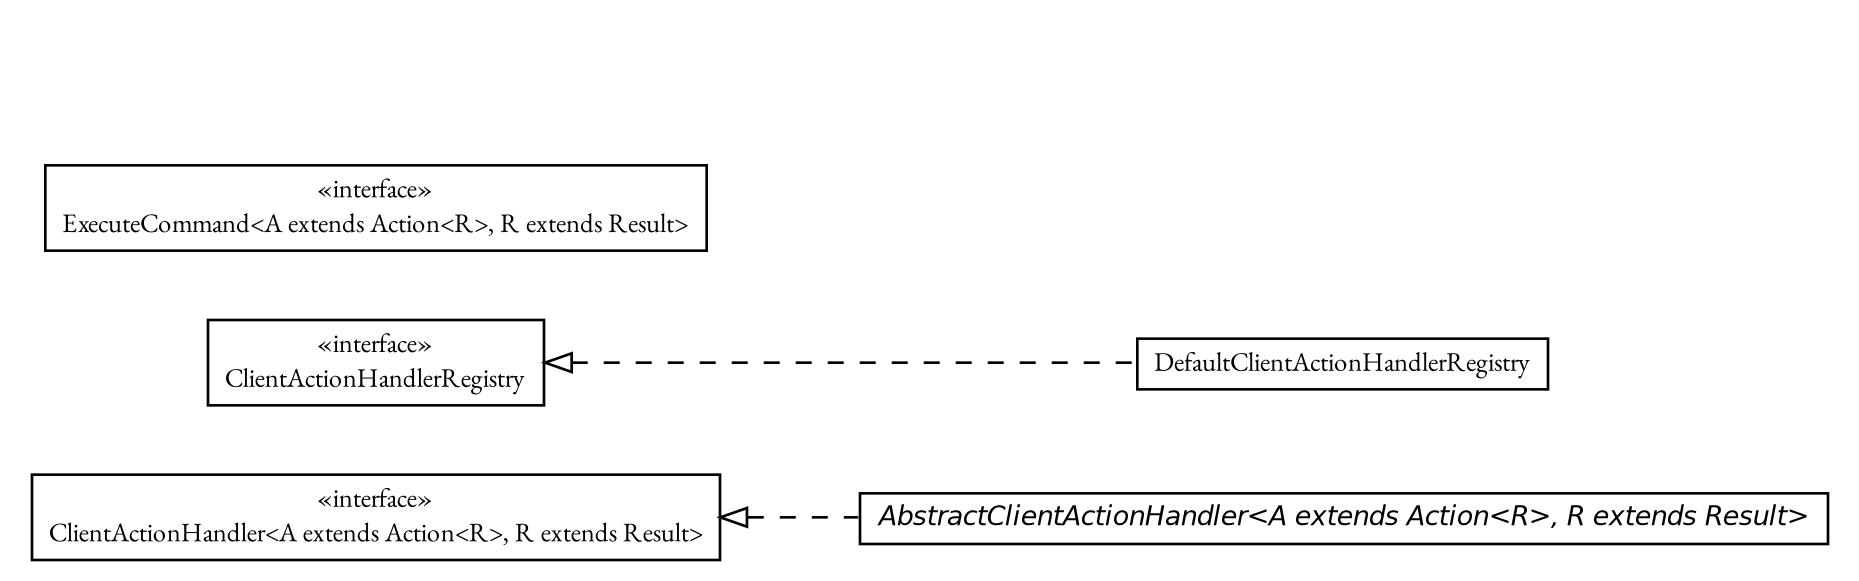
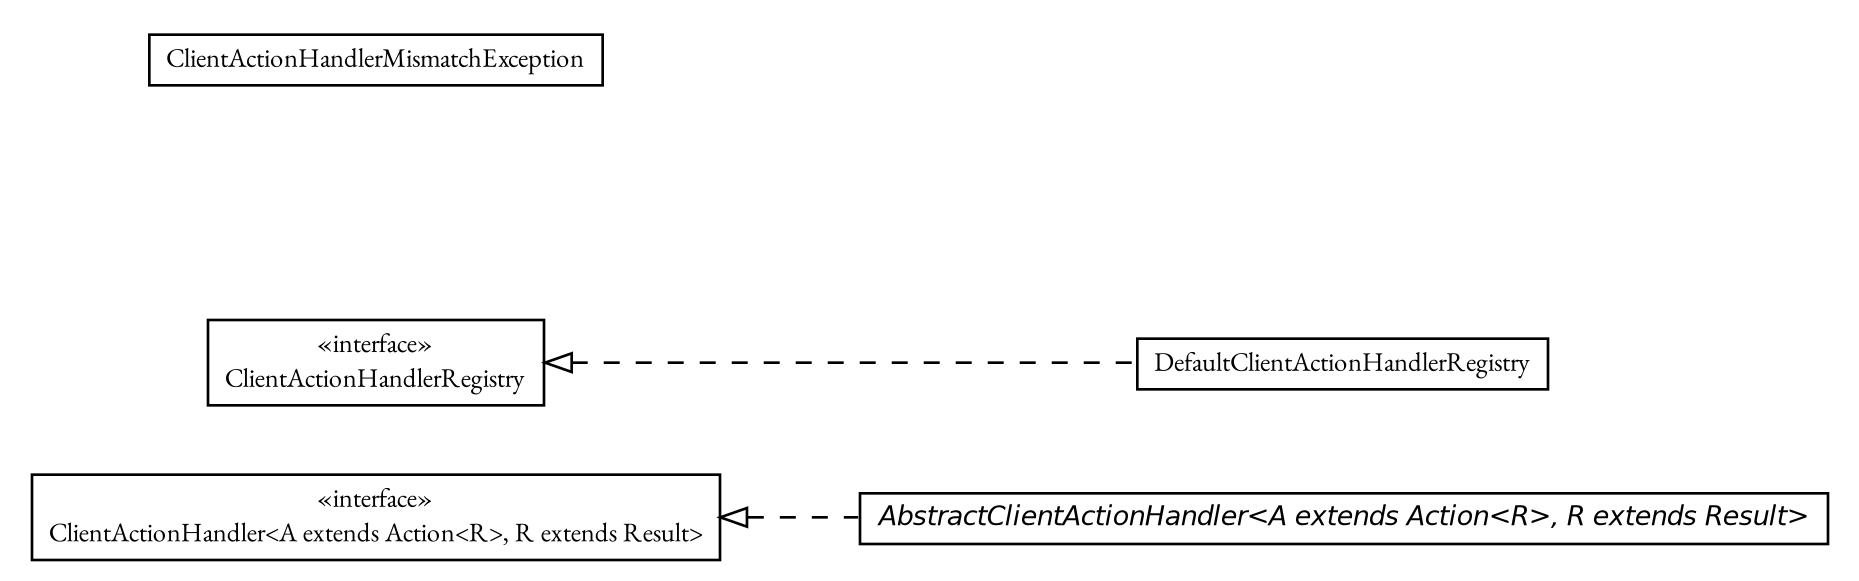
none -> (376, 59)
(376, 208) -> none
